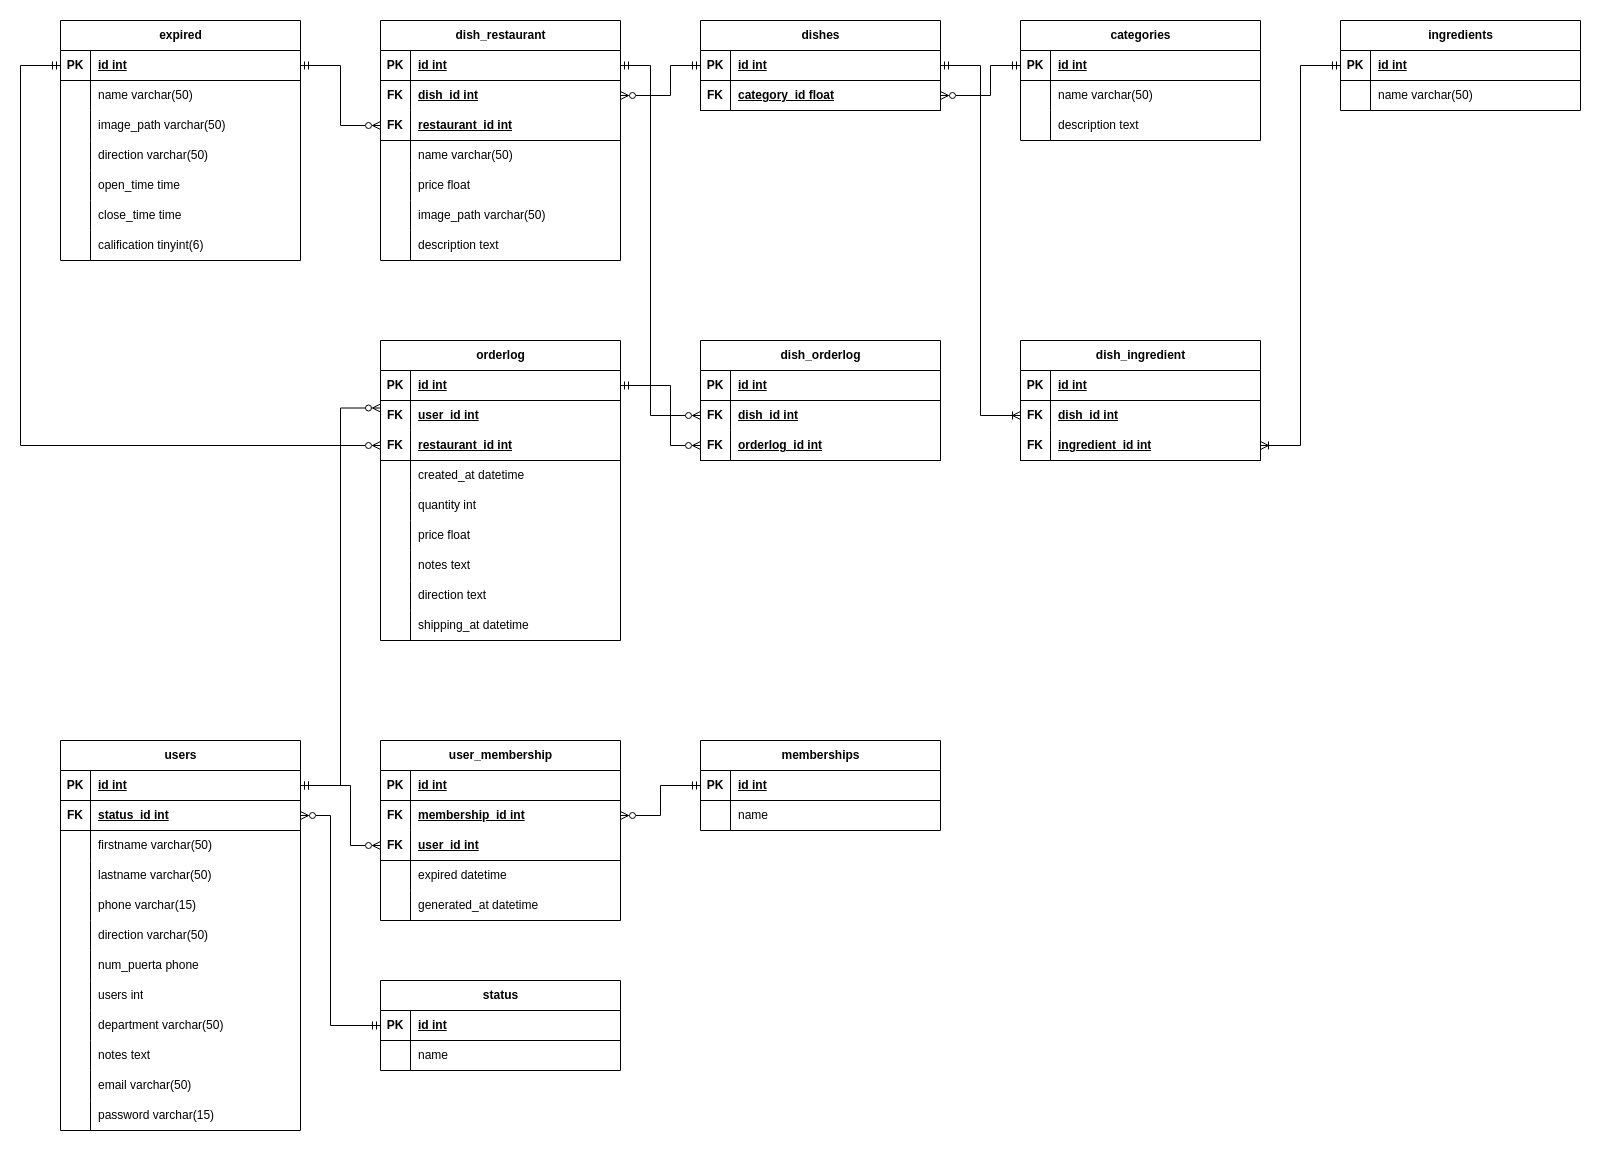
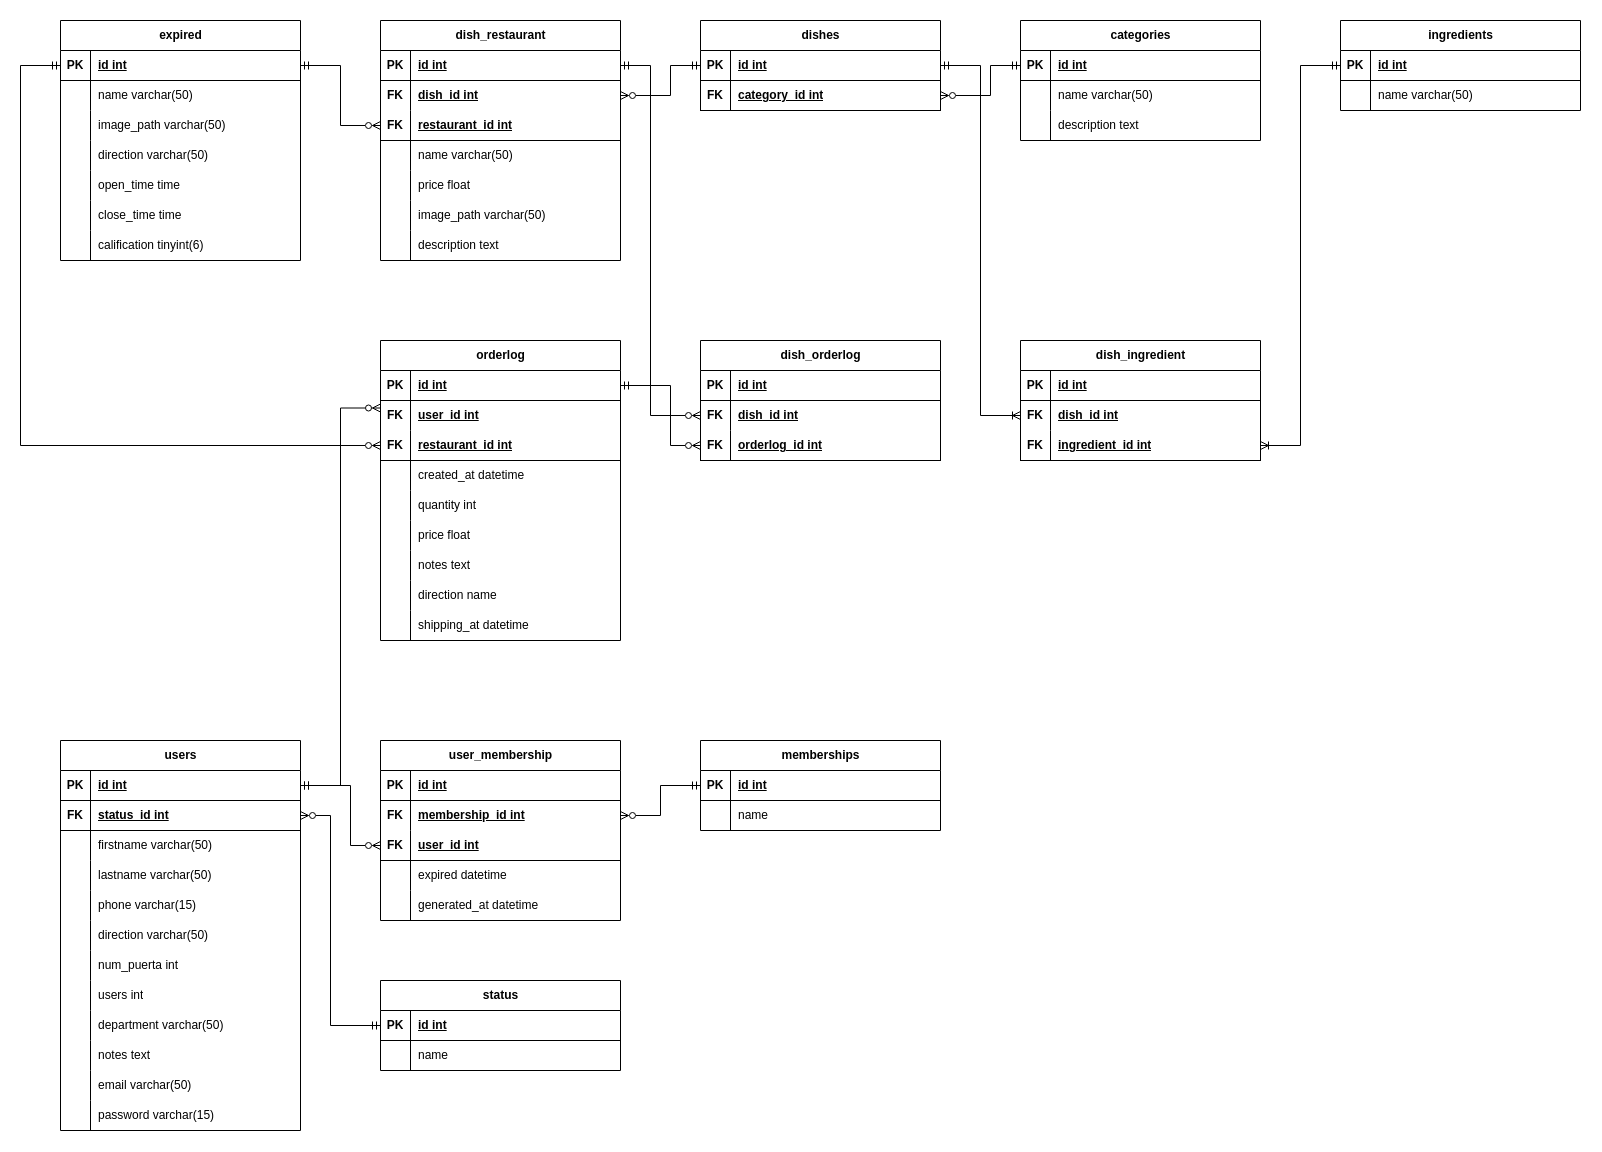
(791, 96) -> (784, 96)
(461, 596) -> (461, 596)
(151, 966) -> (142, 966)
